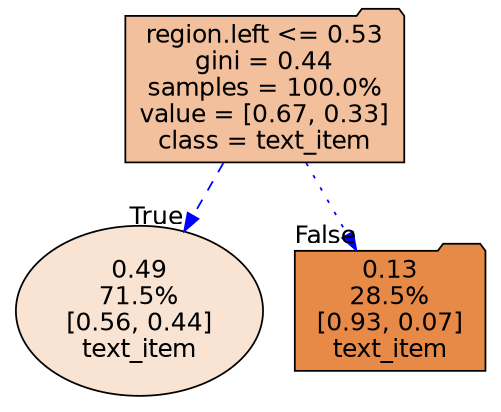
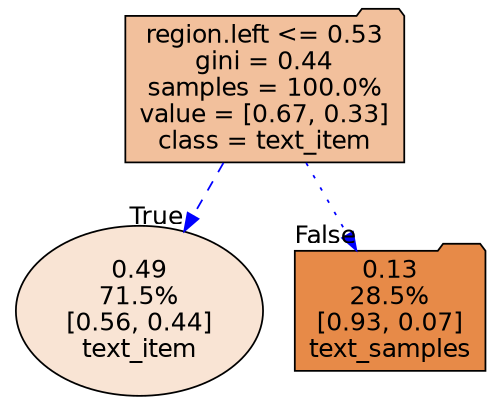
(390, 311) -> (390, 311)
